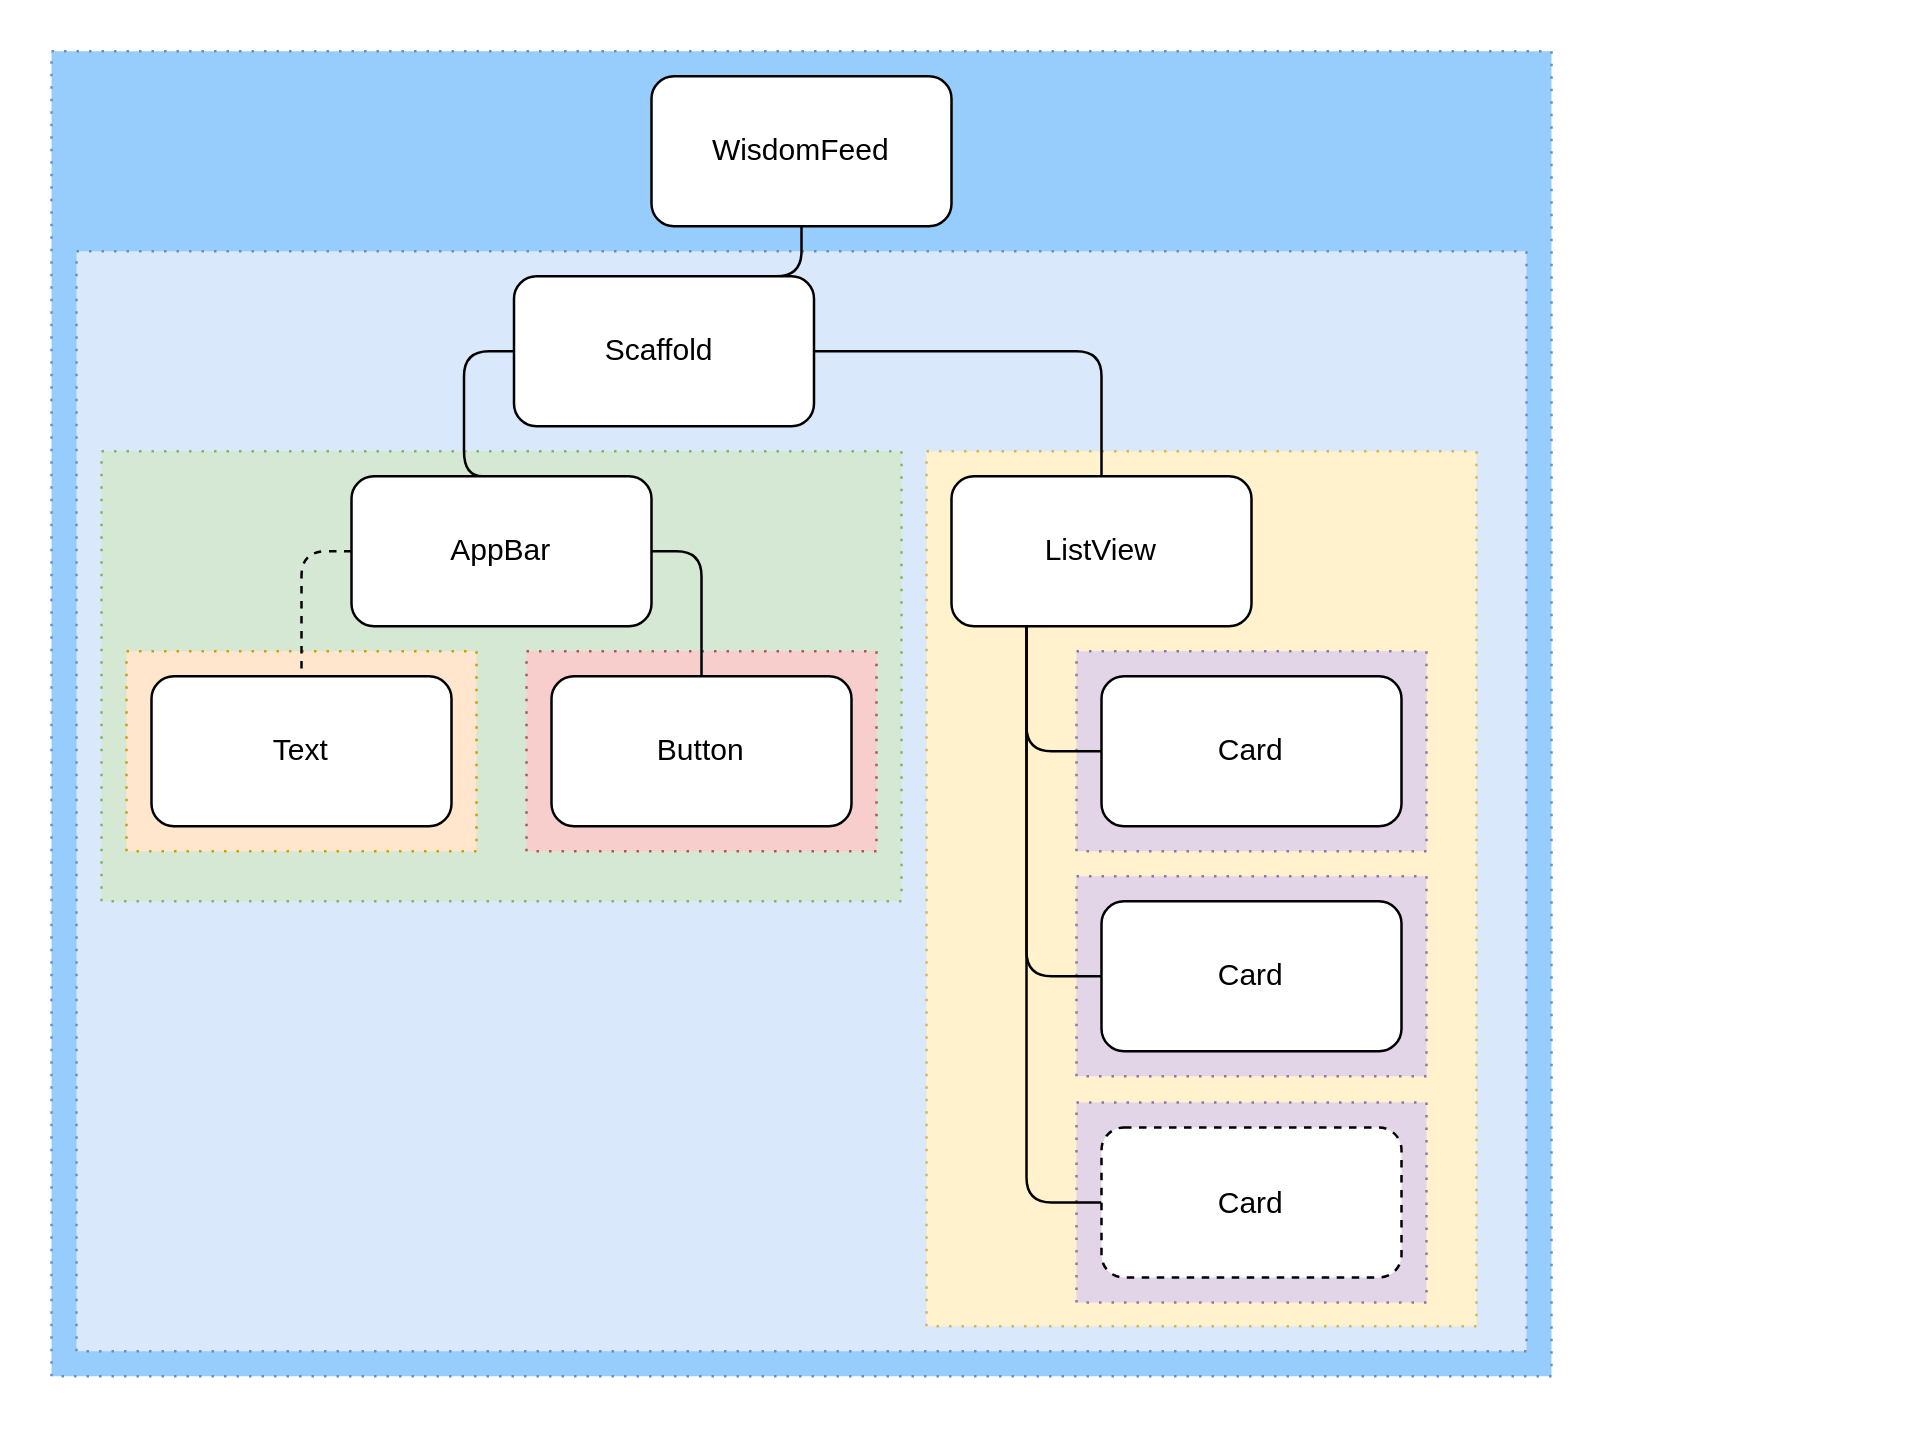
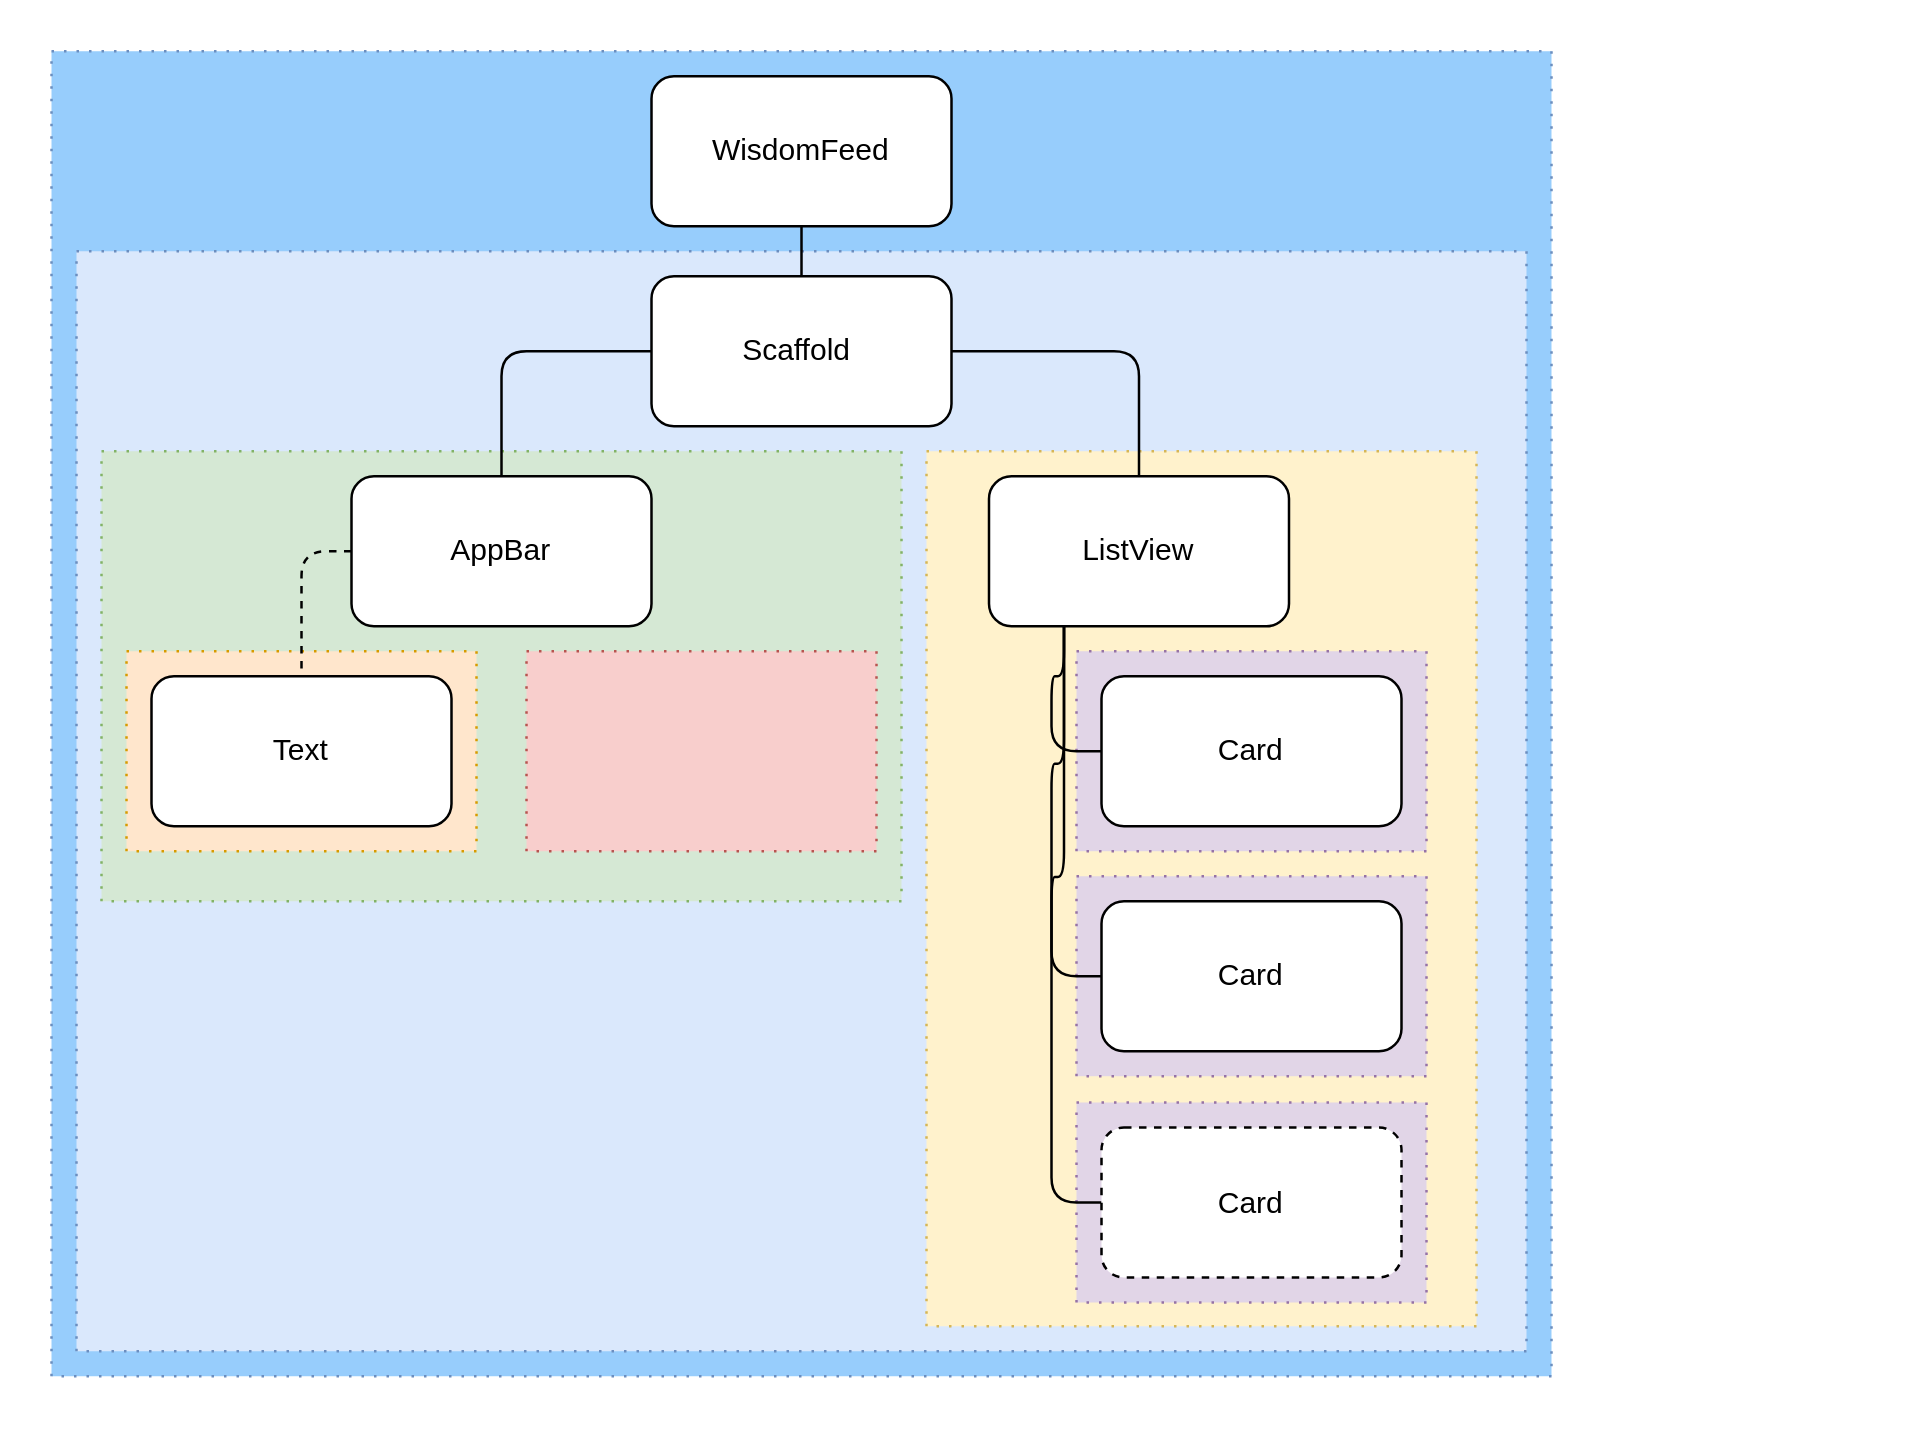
(664, 351) -> (801, 351)
(1101, 551) -> (1139, 551)
(701, 596) -> none
(701, 751) -> none
